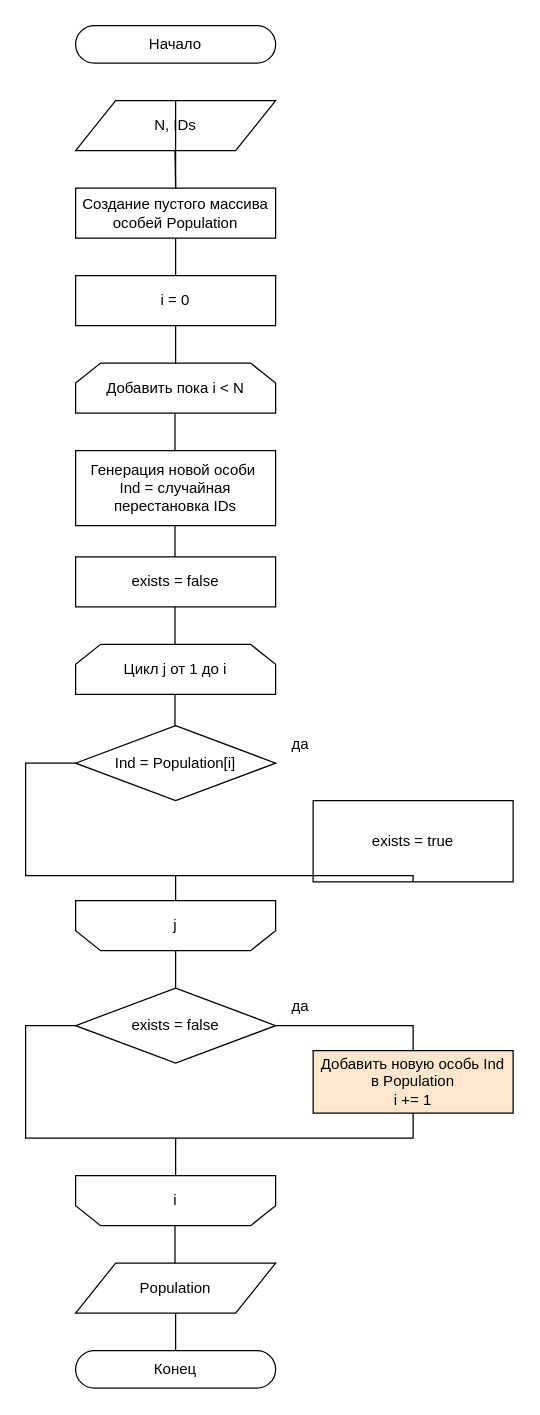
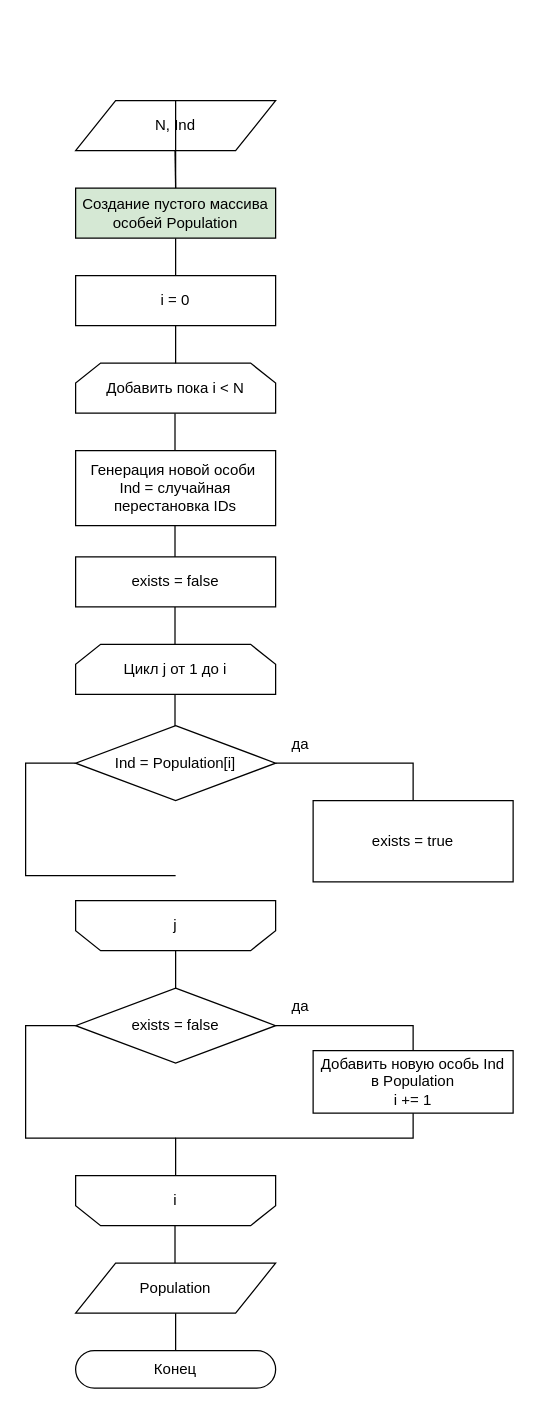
(176, 44) -> none
(176, 126) -> (176, 126)
(176, 213) -> (176, 213)
none -> (363, 763)
(285, 876) -> none
(413, 1082) -> (413, 1082)
